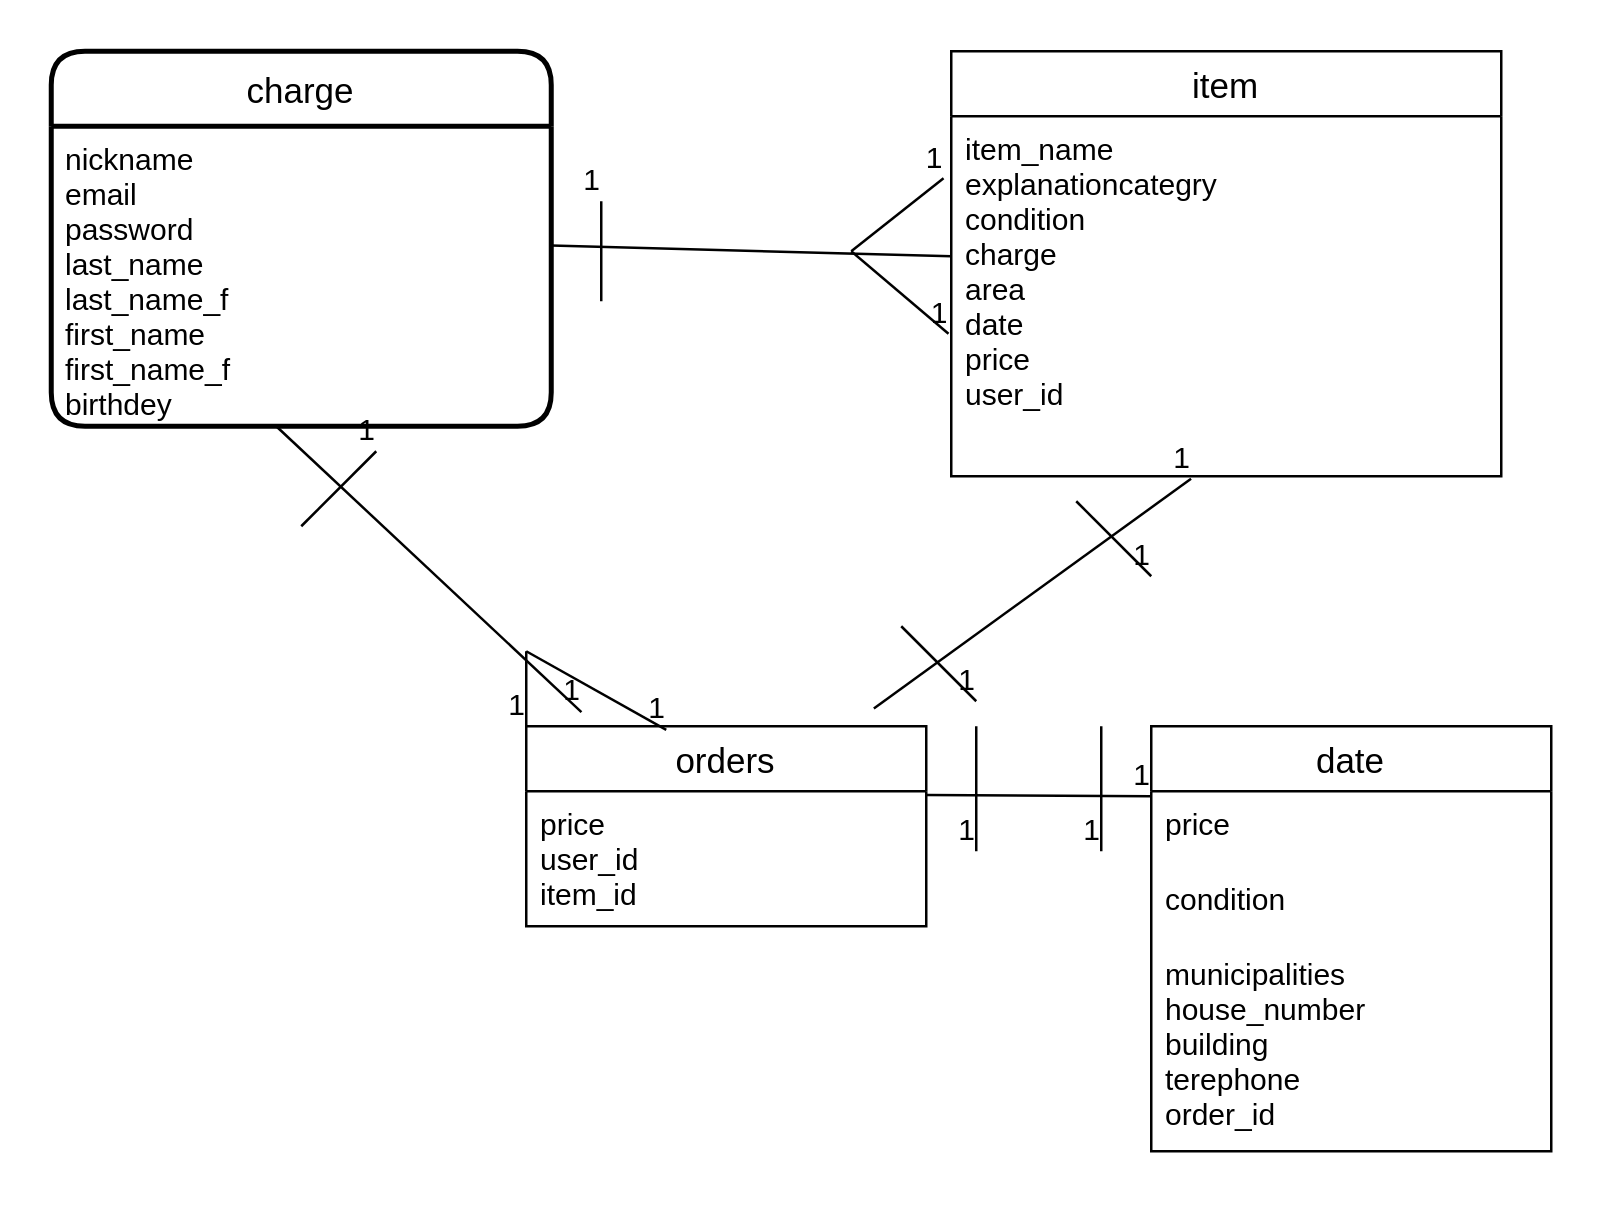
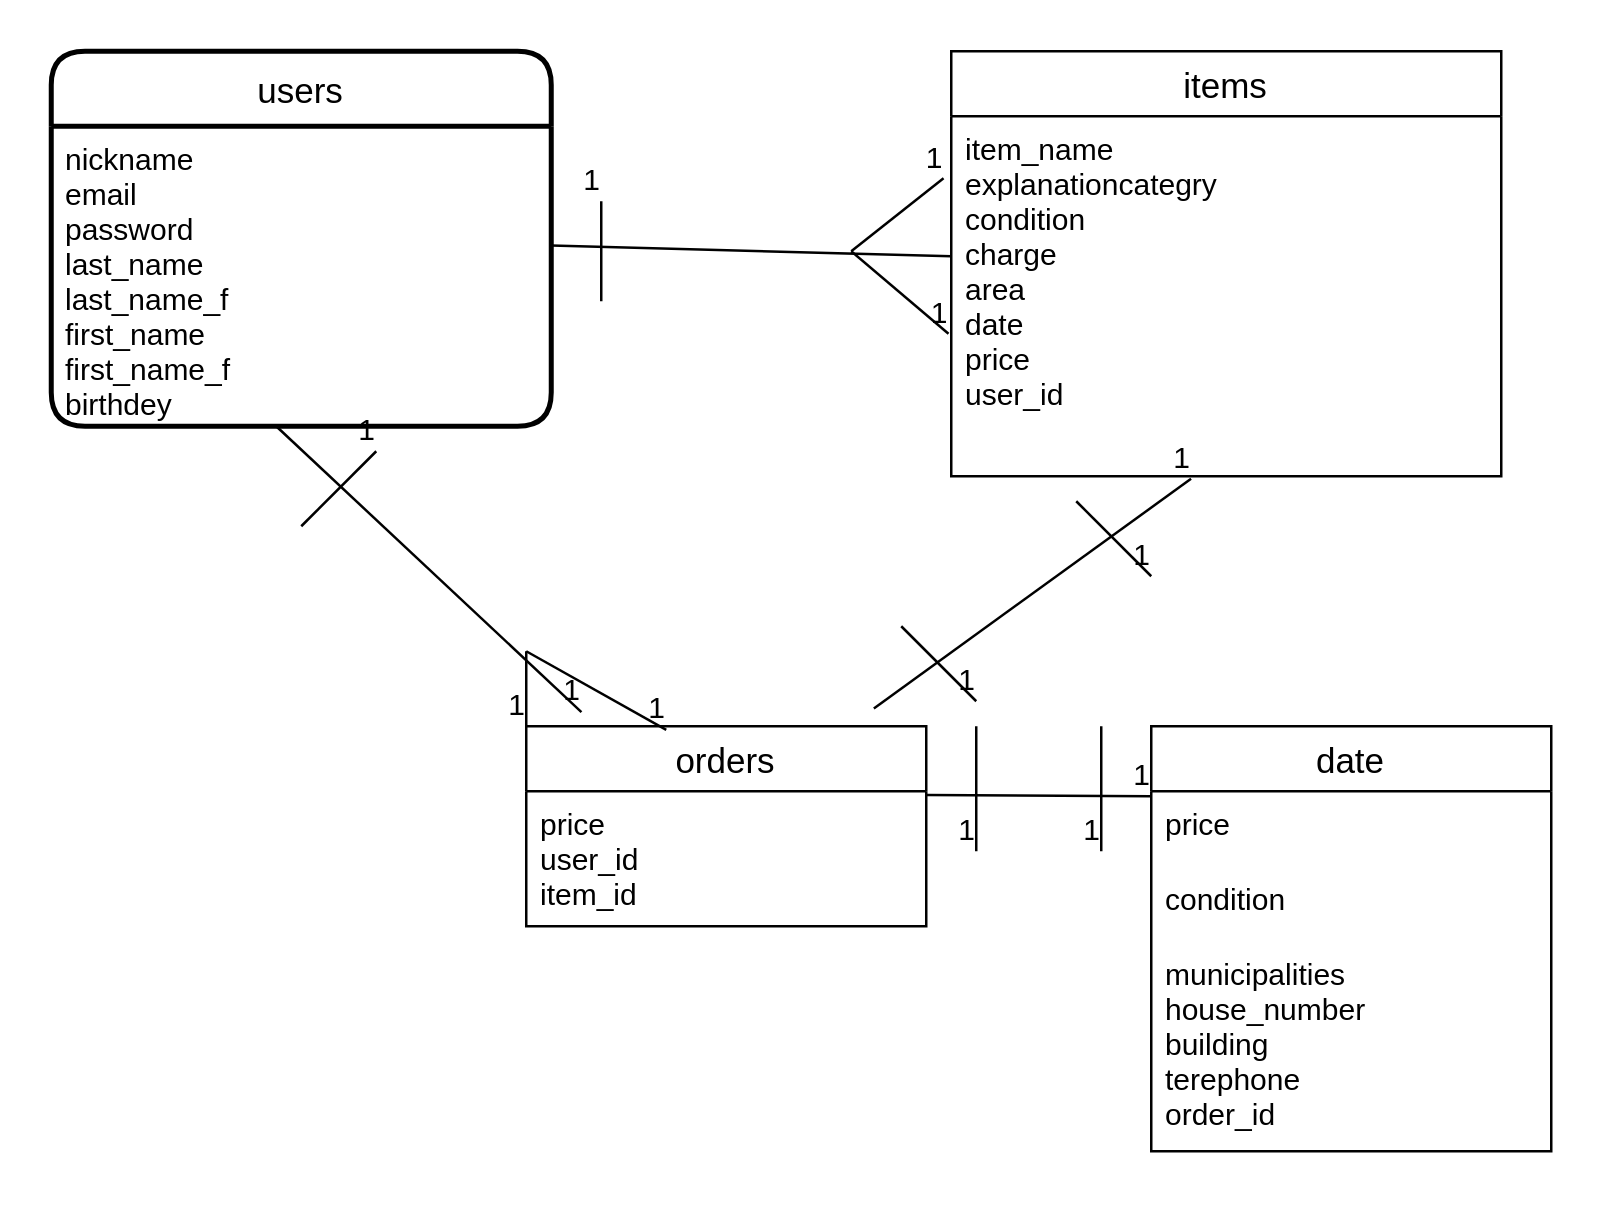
(1225, 86) -> (1225, 86)
(300, 91) -> (300, 91)
